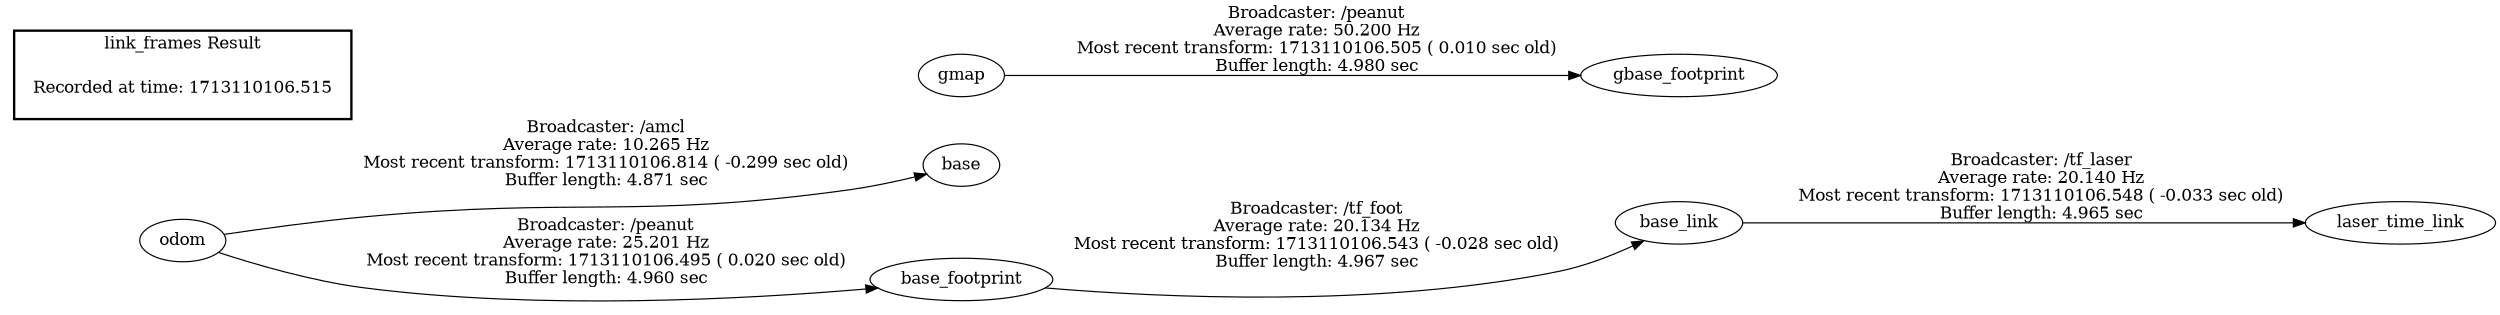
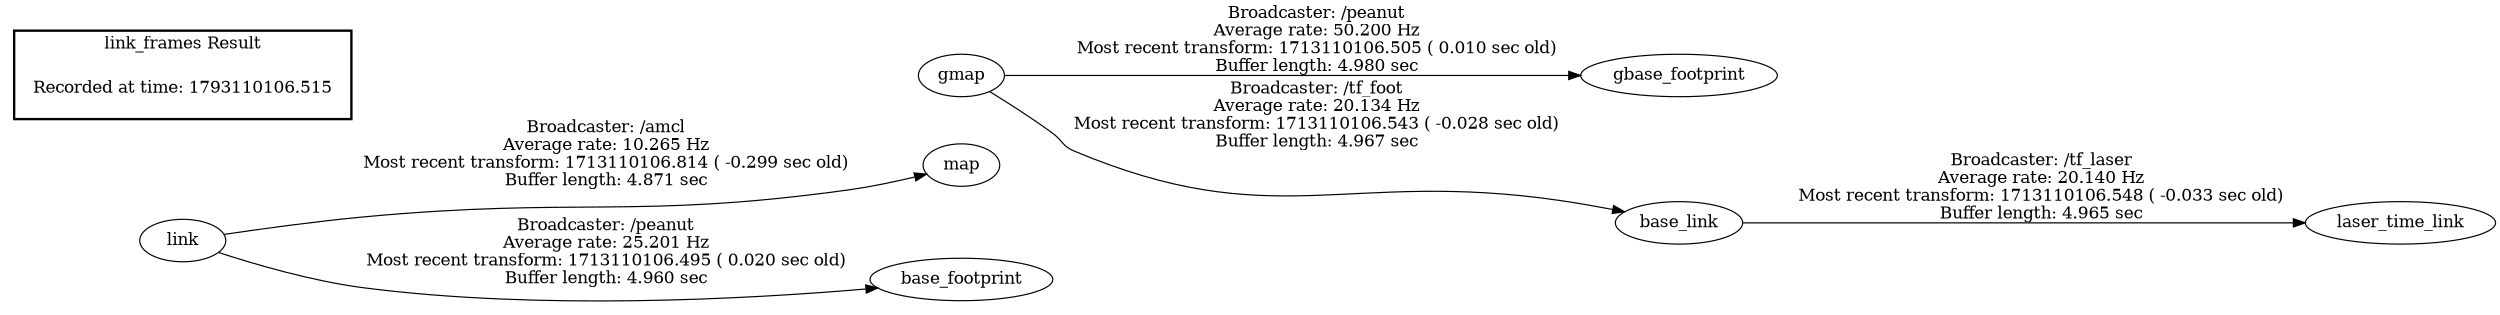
(183, 88) -> (183, 88)
(961, 165) -> (961, 165)
(183, 241) -> (183, 241)
(1342, 295) -> (1289, 195)
